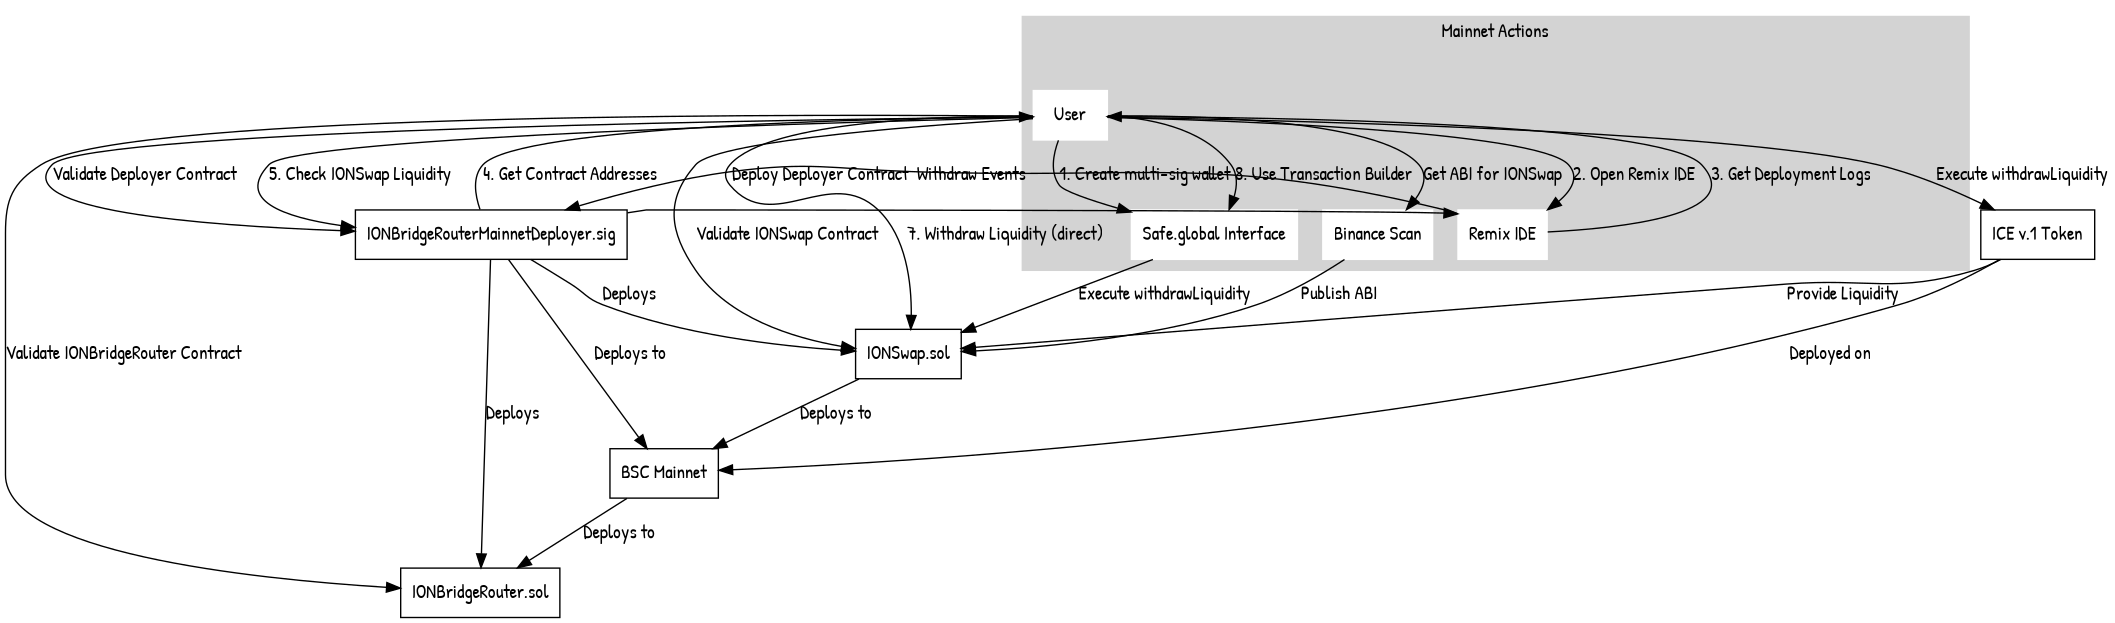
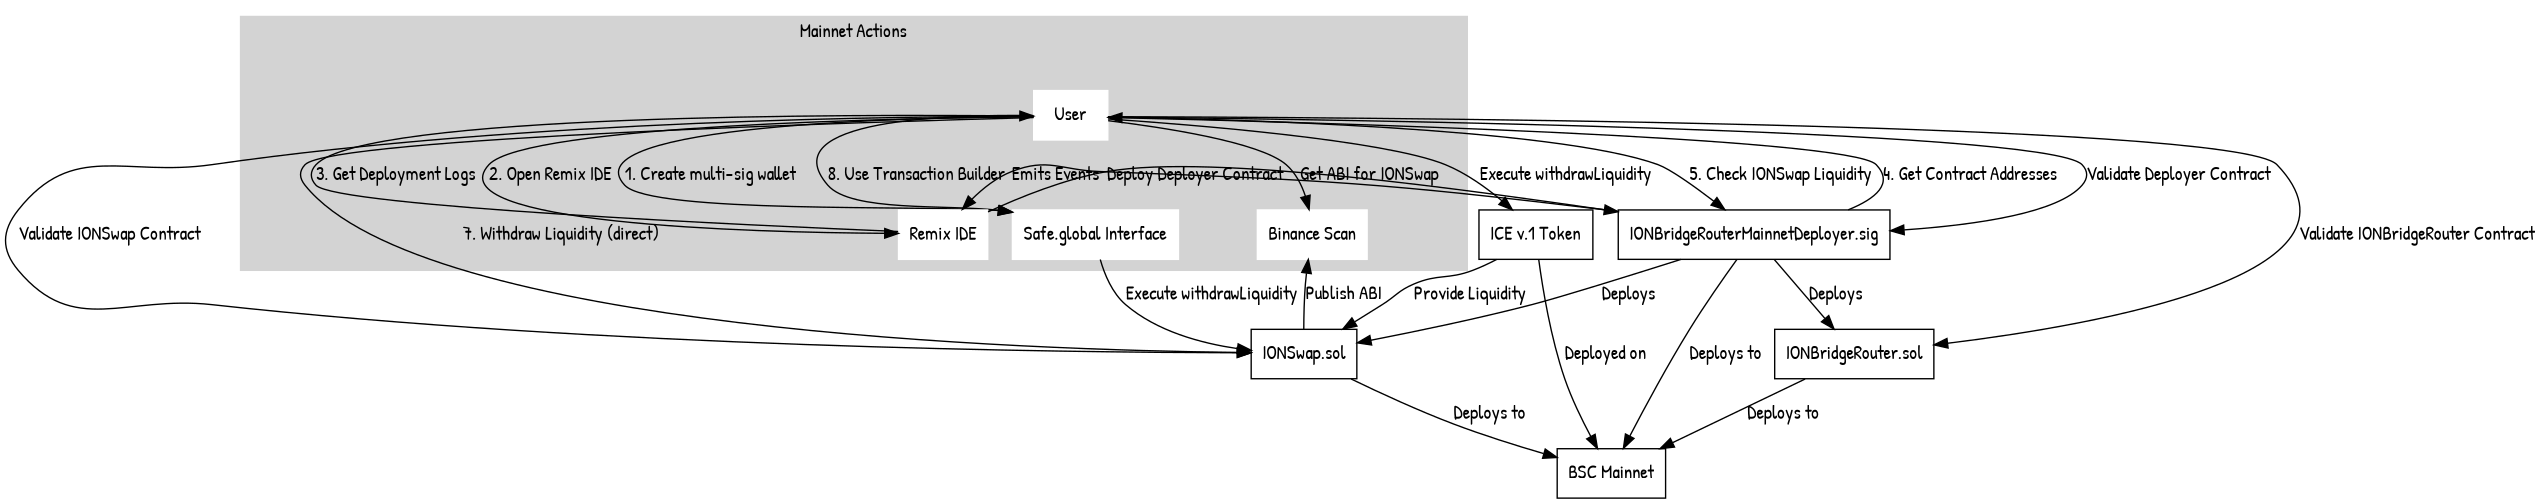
(972, 175) -> (1056, 175)
(1204, 320) -> (1304, 301)
(578, 529) -> (1739, 411)
